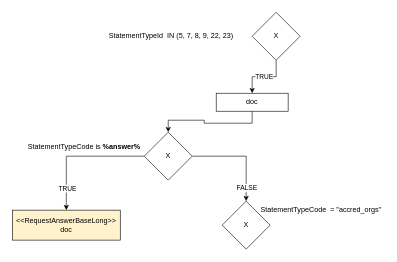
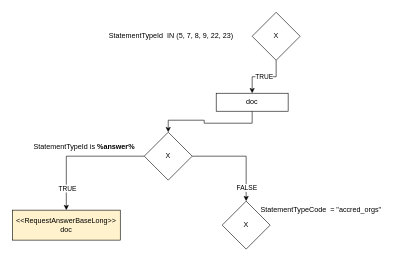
(84, 147) -> (84, 147)
